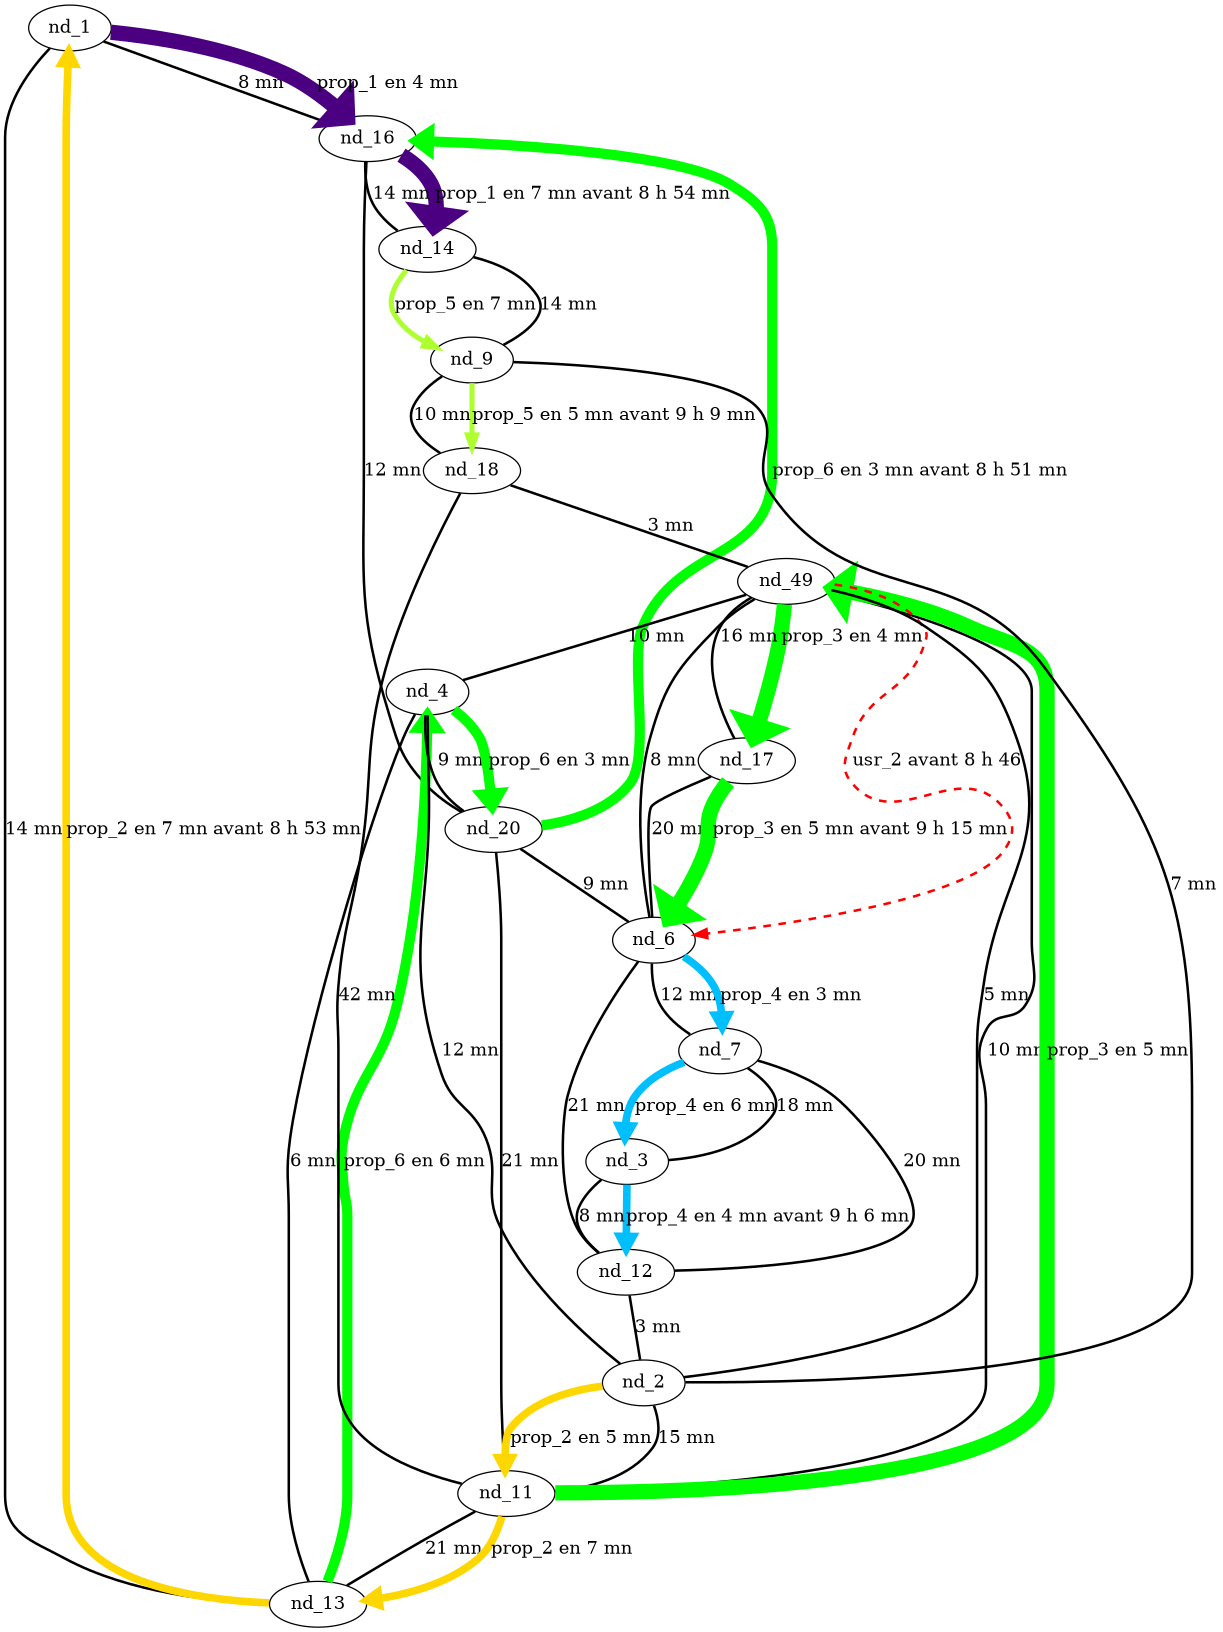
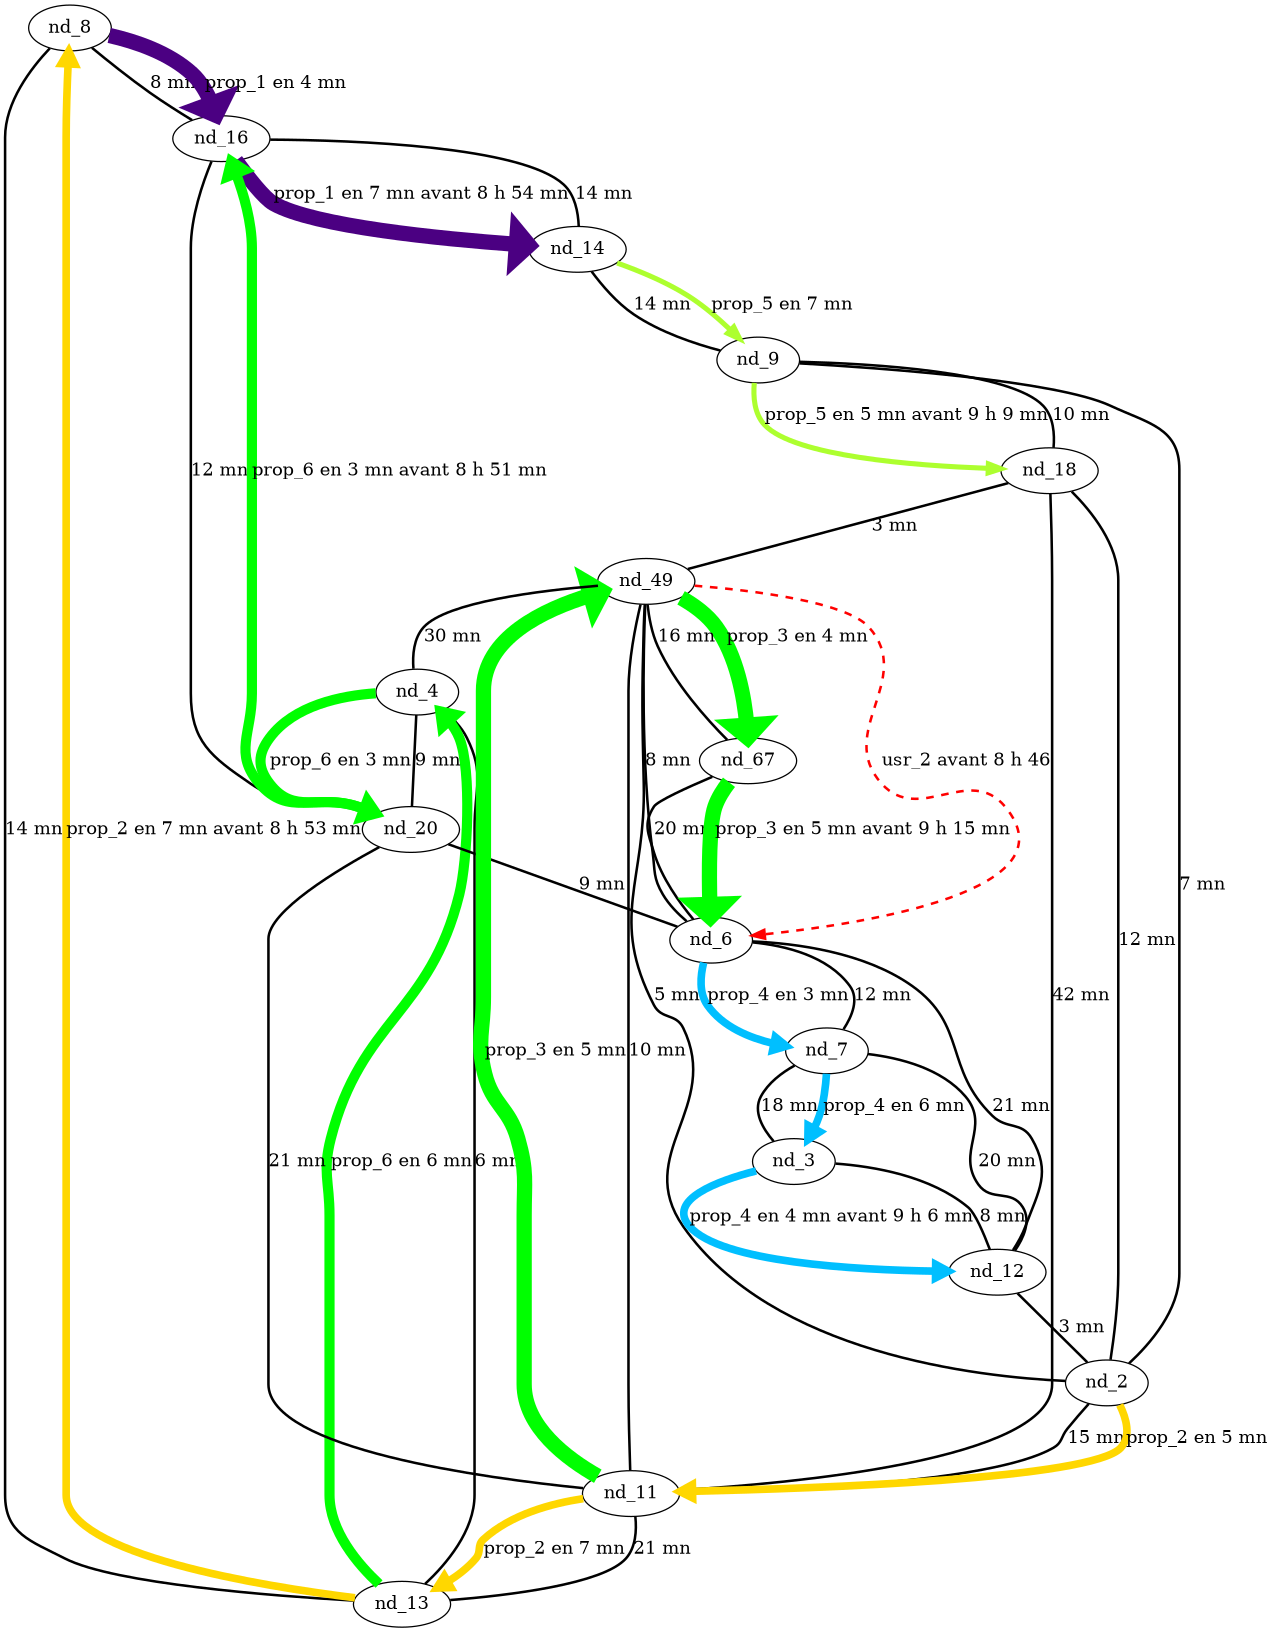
(70, 28) -> (70, 28)
(656, 637) -> (453, 637)
(747, 761) -> (748, 761)
(440, 1070) -> (1118, 919)
